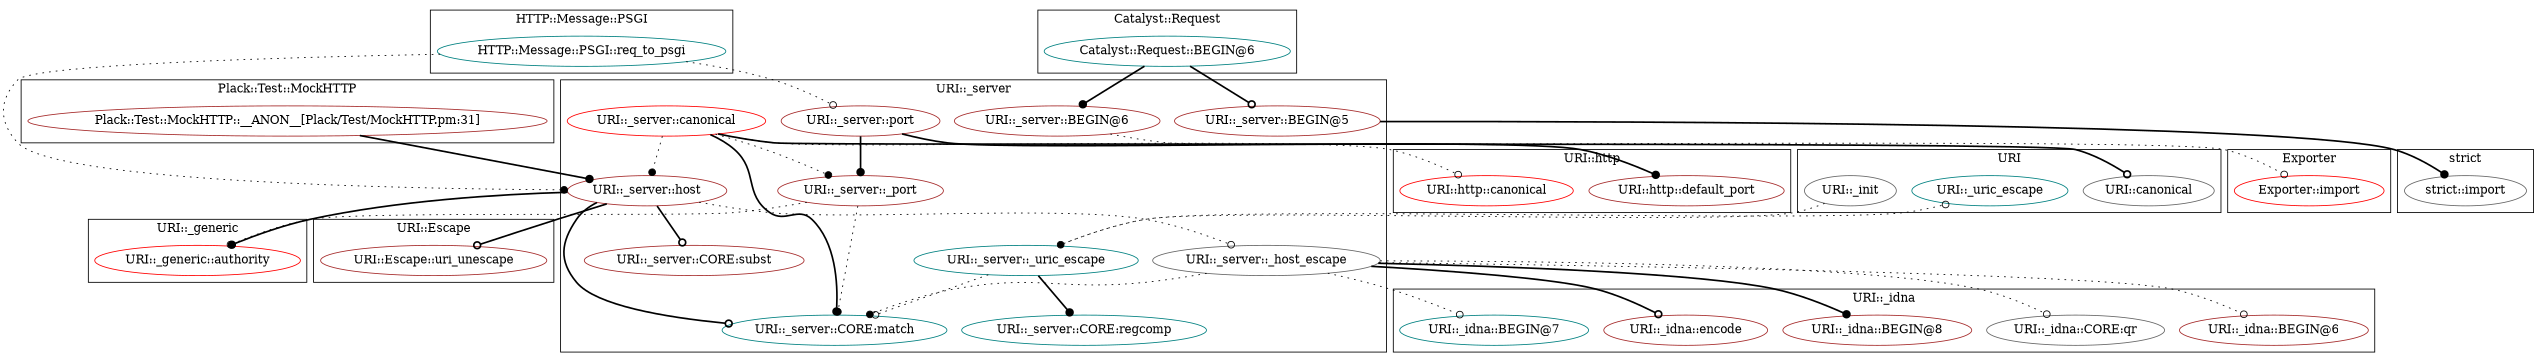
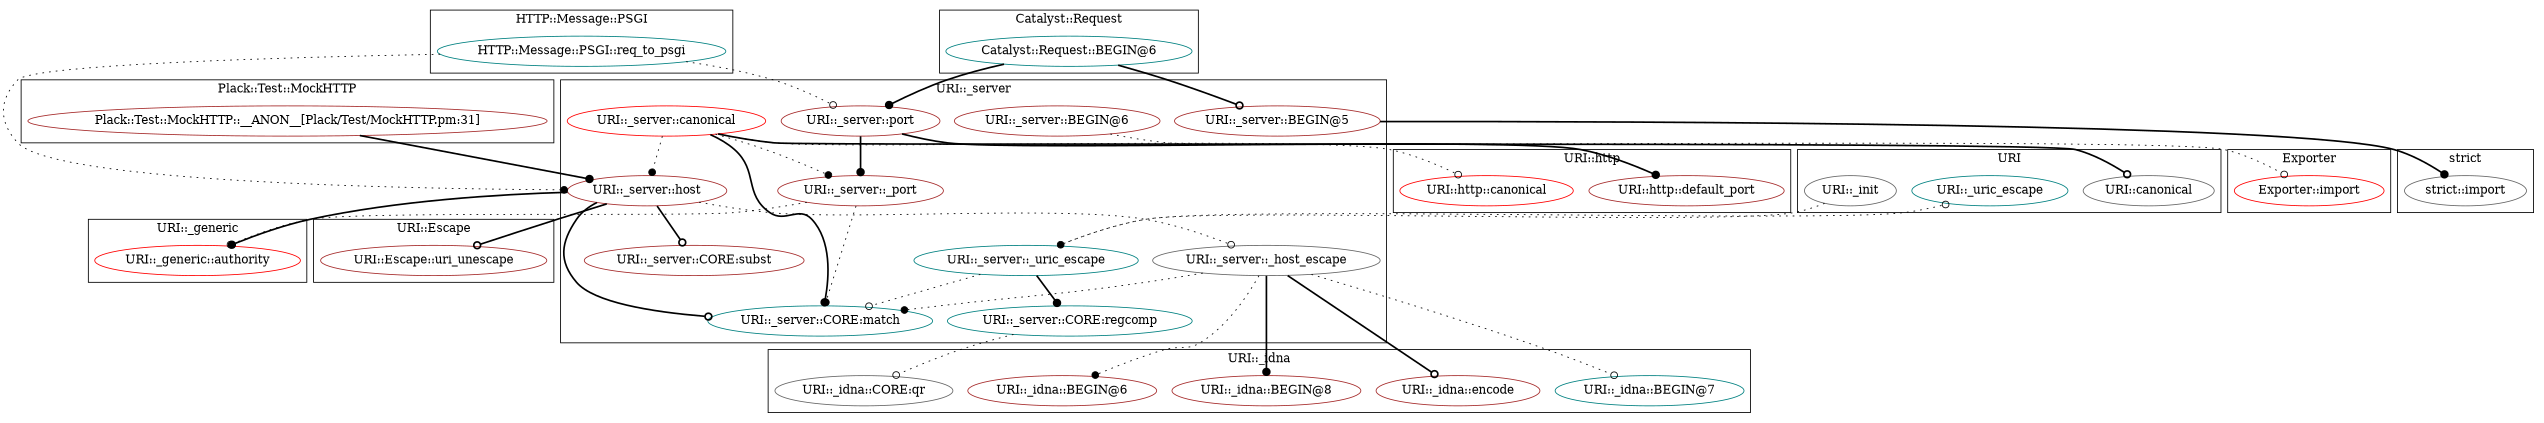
(1114, 85) -> (933, 85)
(1715, 266) -> (944, 355)
(1920, 274) -> (1209, 336)
